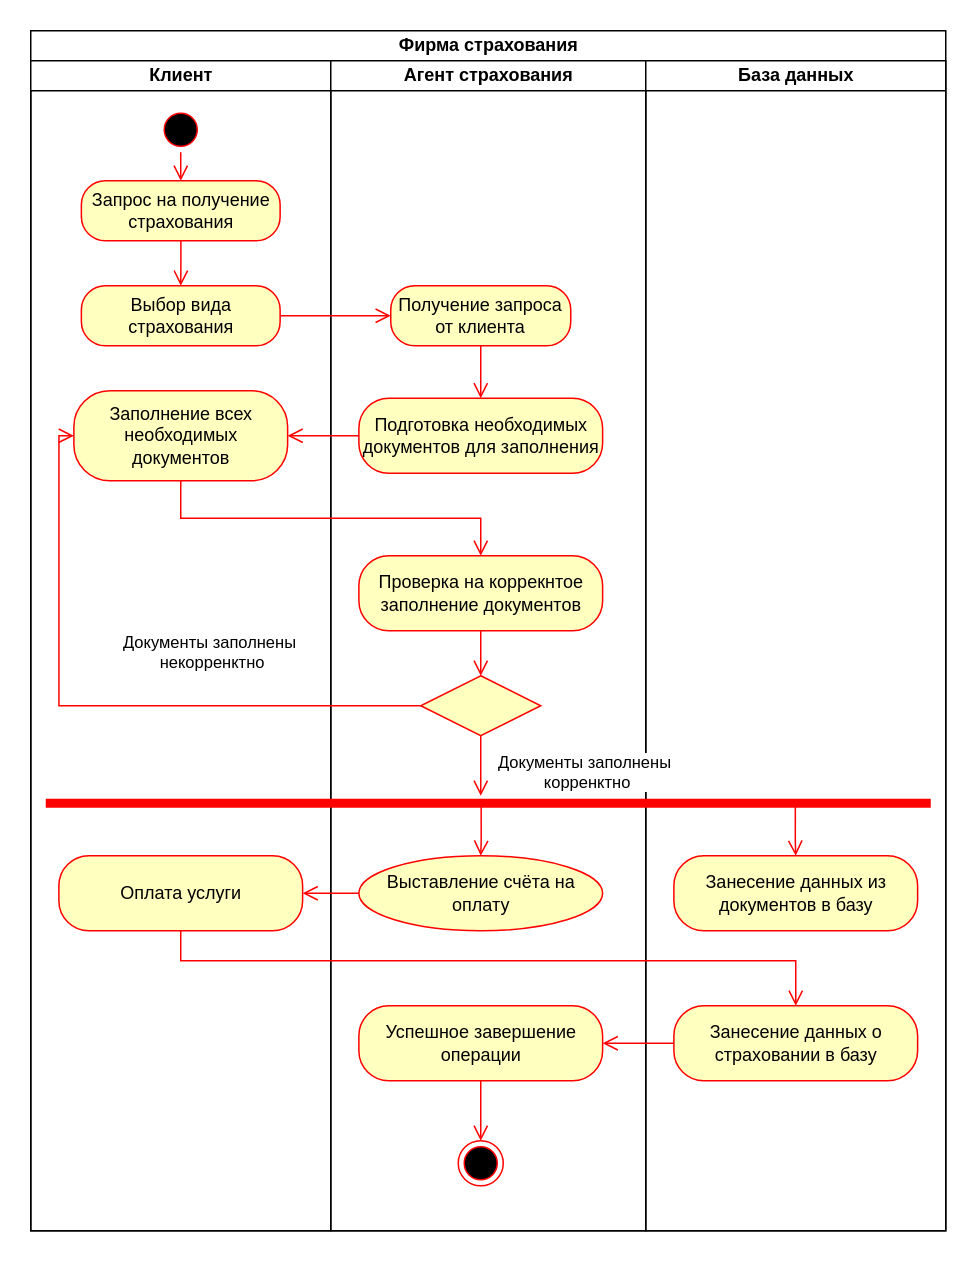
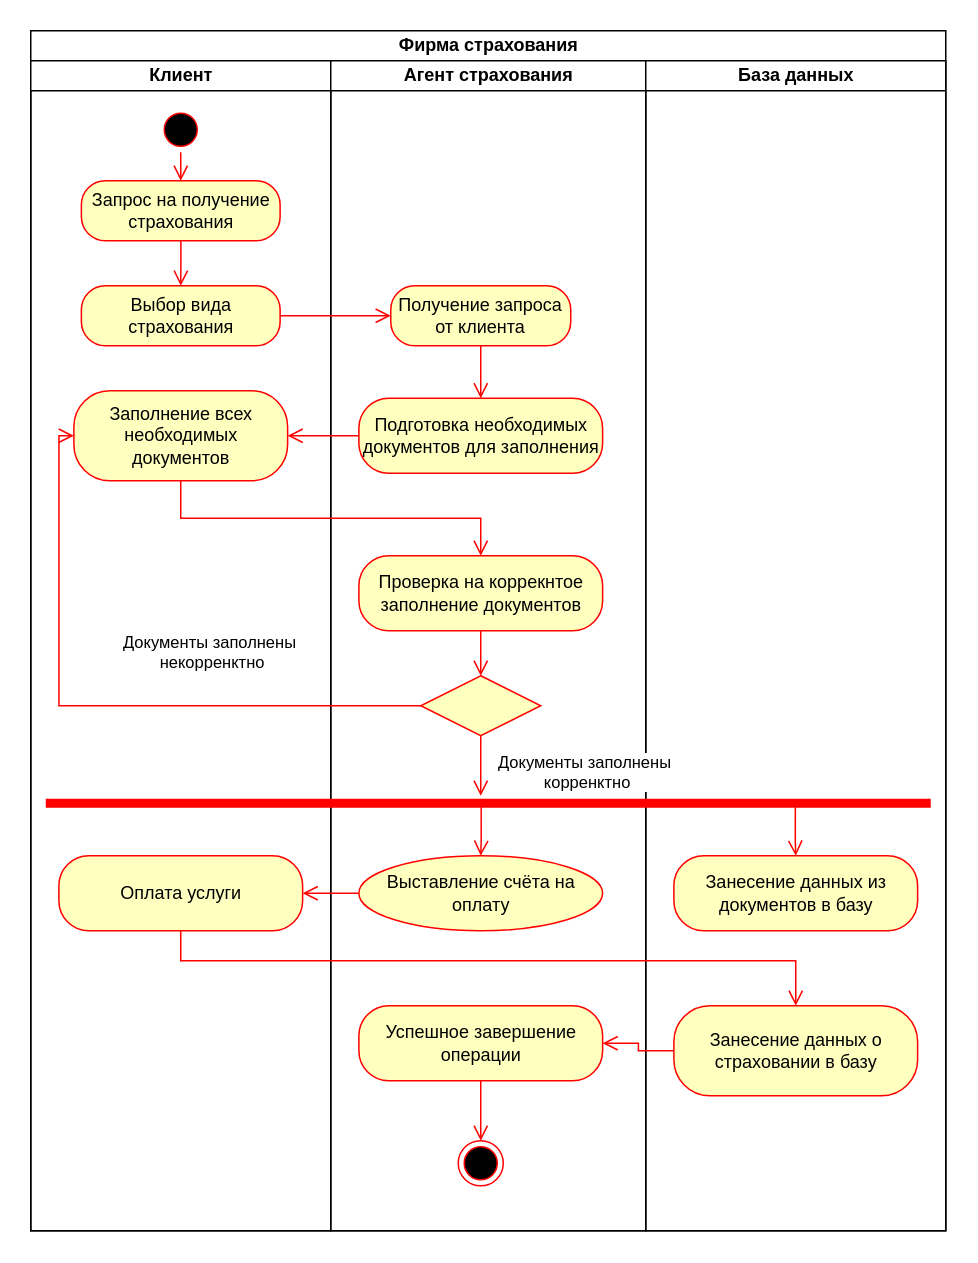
(796, 1043) -> (796, 1051)
